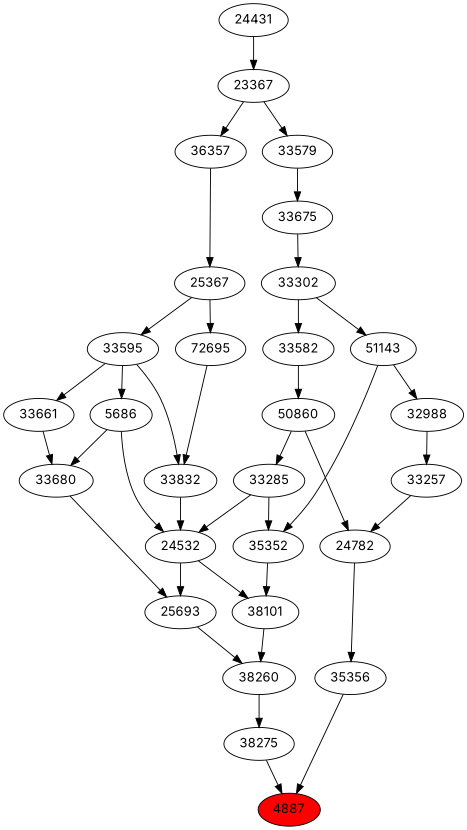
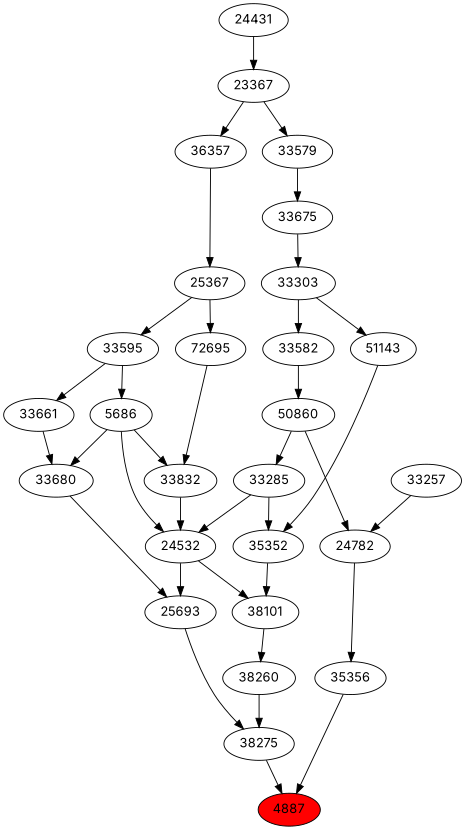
(298, 283) -> (298, 283)
(164, 407) -> (147, 444)
(427, 415) -> none
(216, 642) -> (205, 679)
